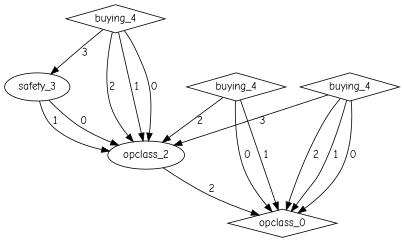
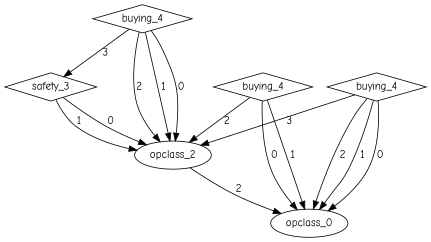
(37, 87) -> (51, 87)
(282, 223) -> (309, 223)
